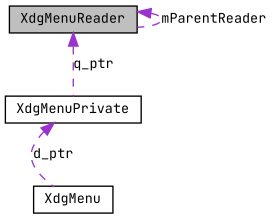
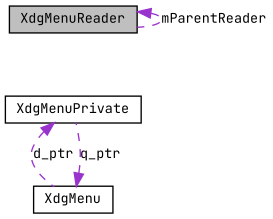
(73, 71) -> (80, 148)
